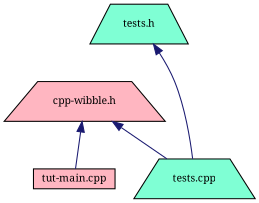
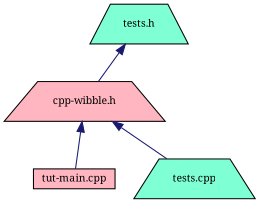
(182, 104) -> (109, 67)
